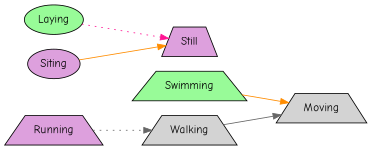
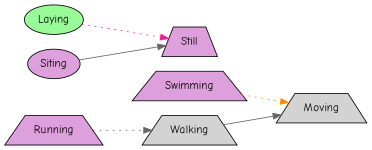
(118, 53) -> (118, 53)
(190, 86) -> (190, 86)
(261, 98) -> (261, 98)
